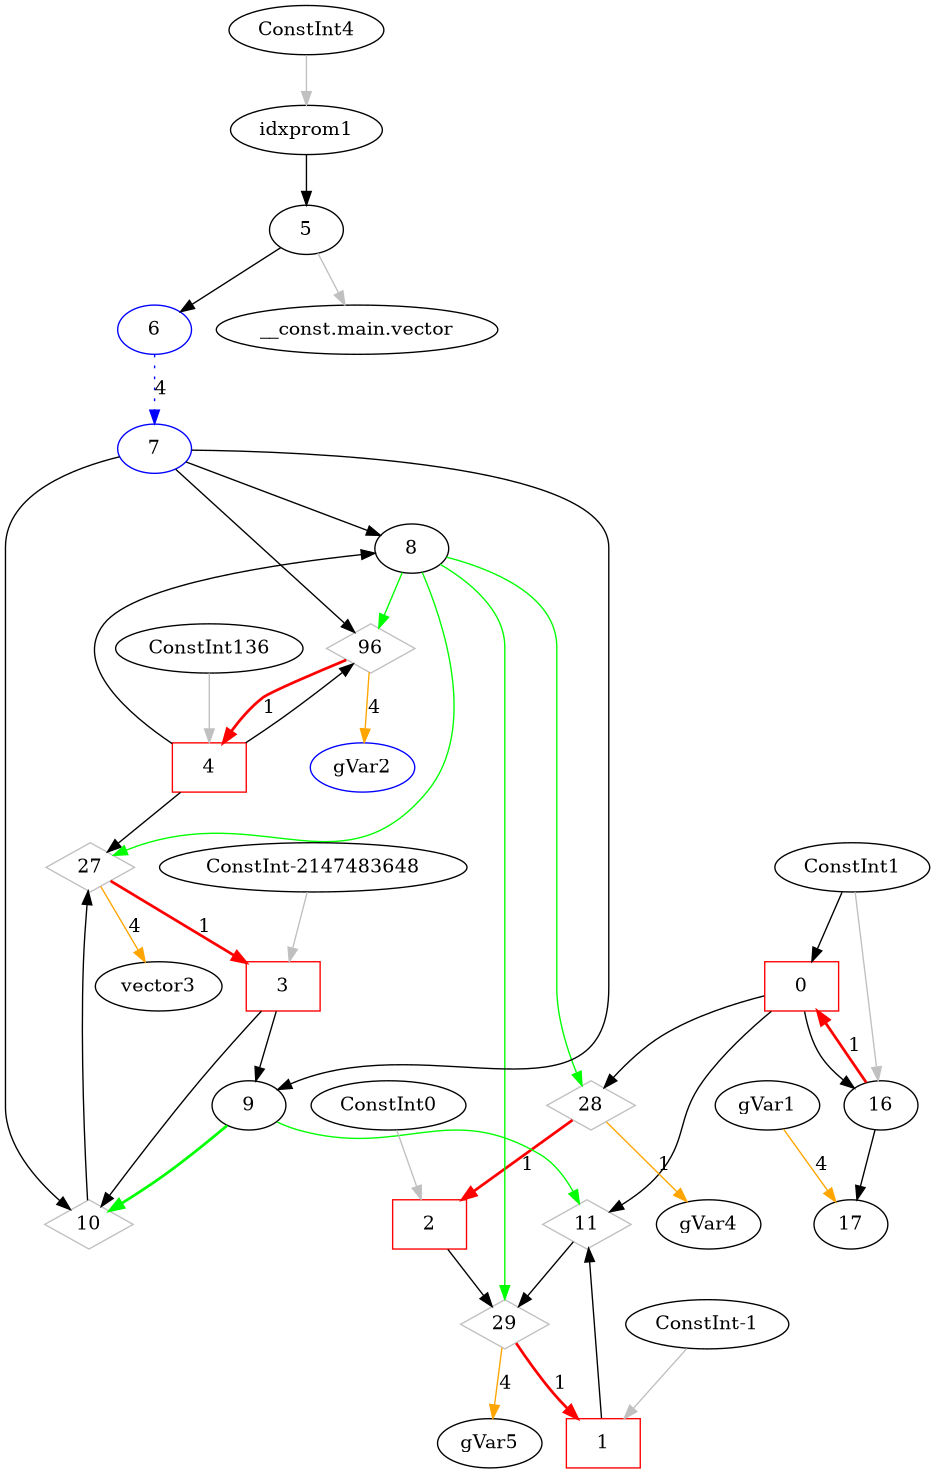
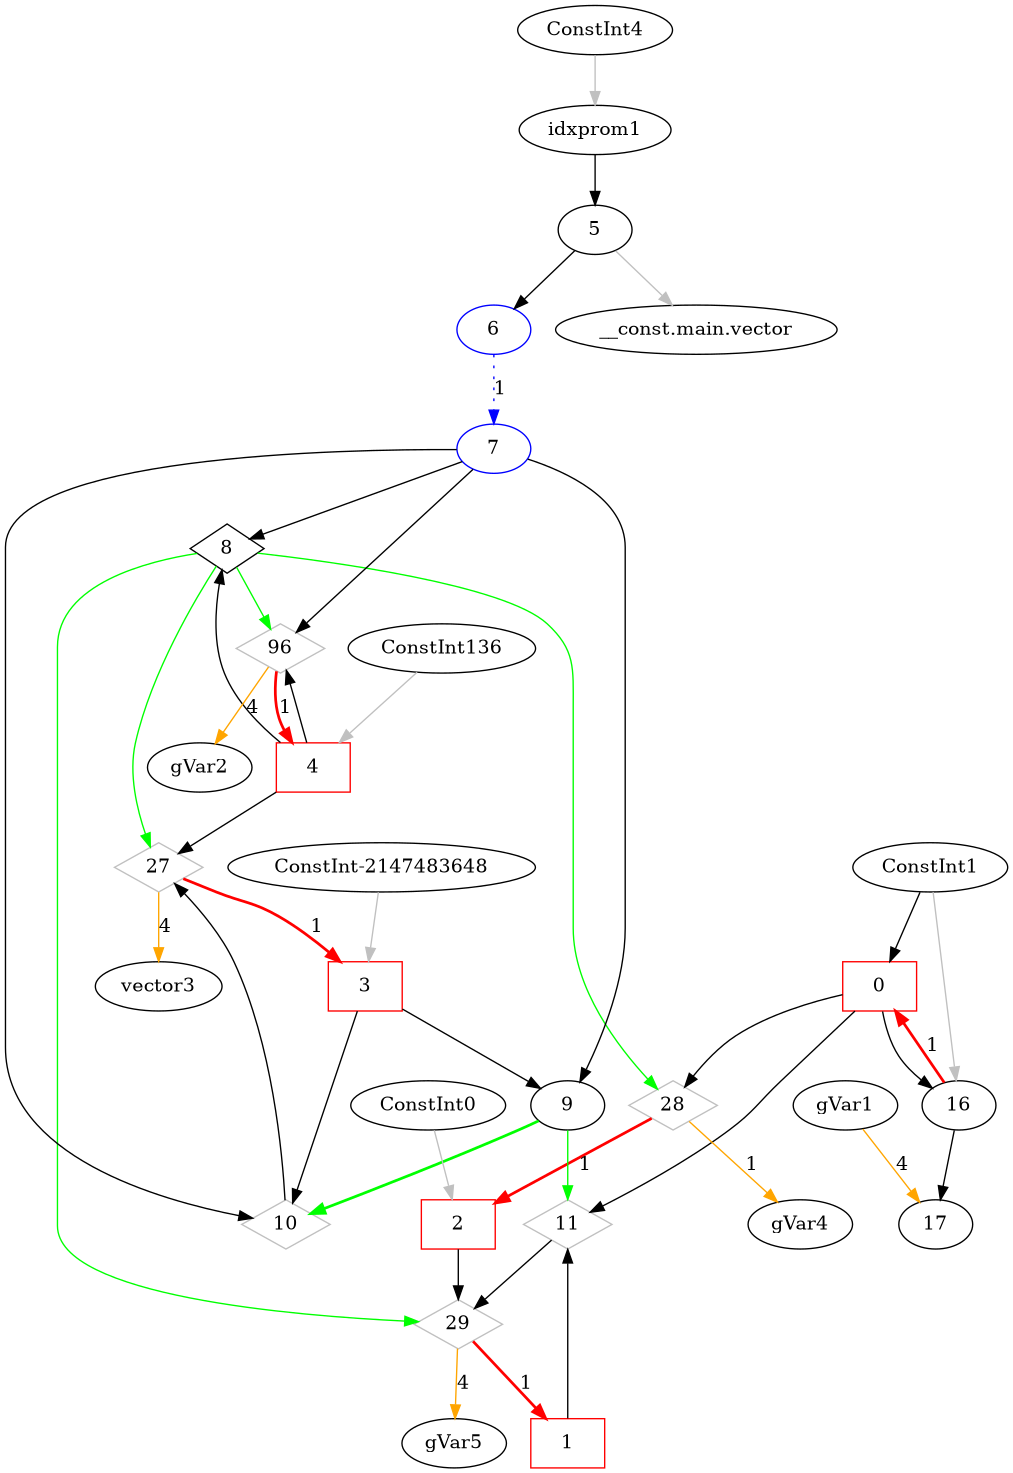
(161, 389) -> (501, 389)
(412, 549) -> (227, 549)
(363, 767) -> (200, 767)
(707, 1324) -> none
